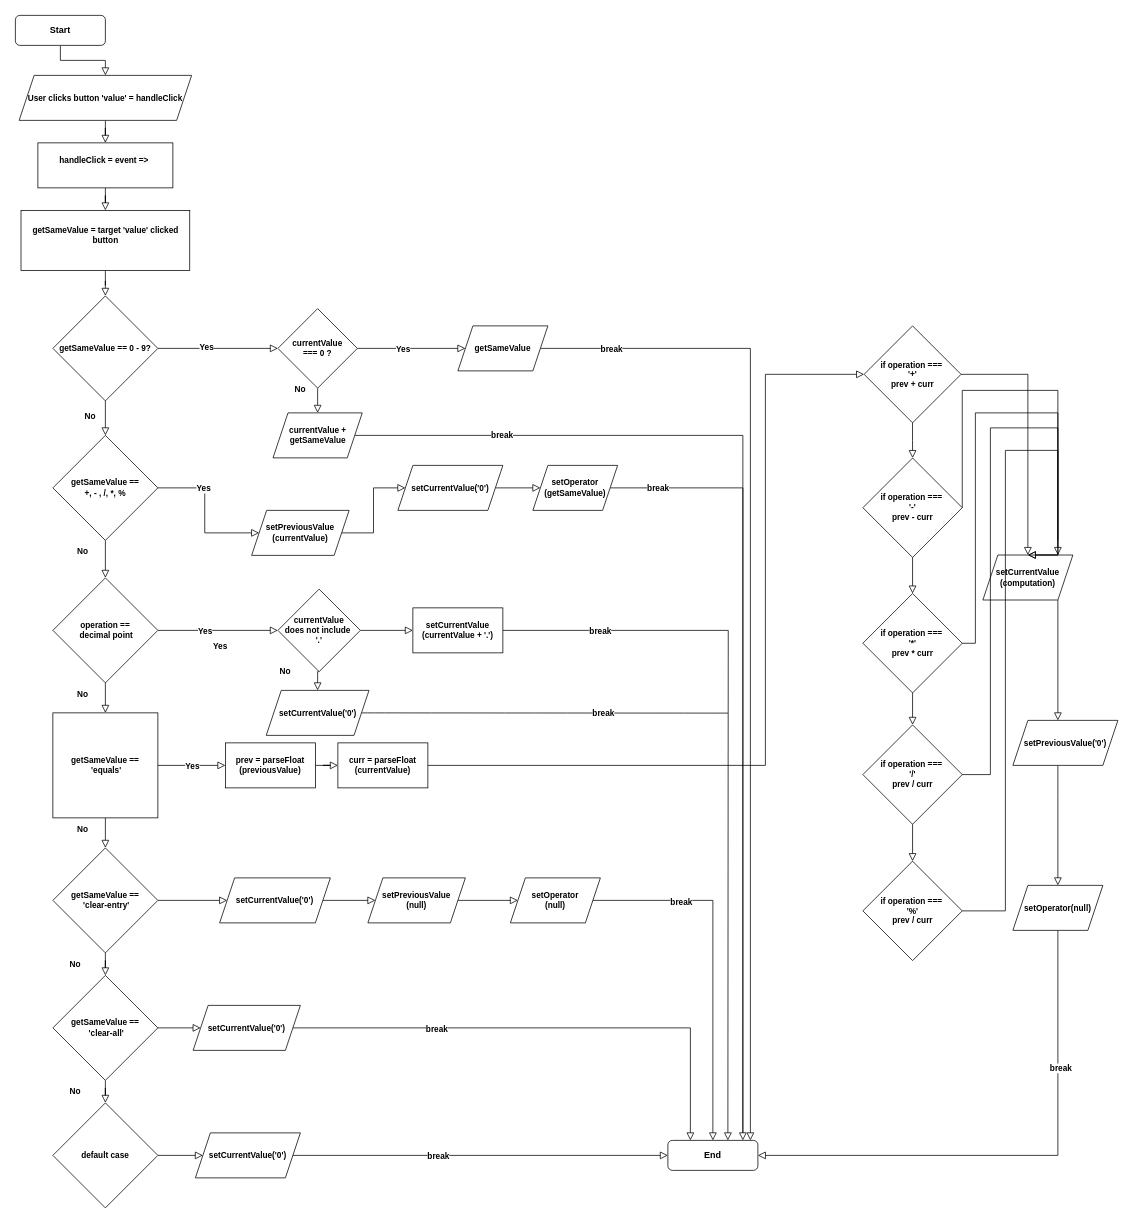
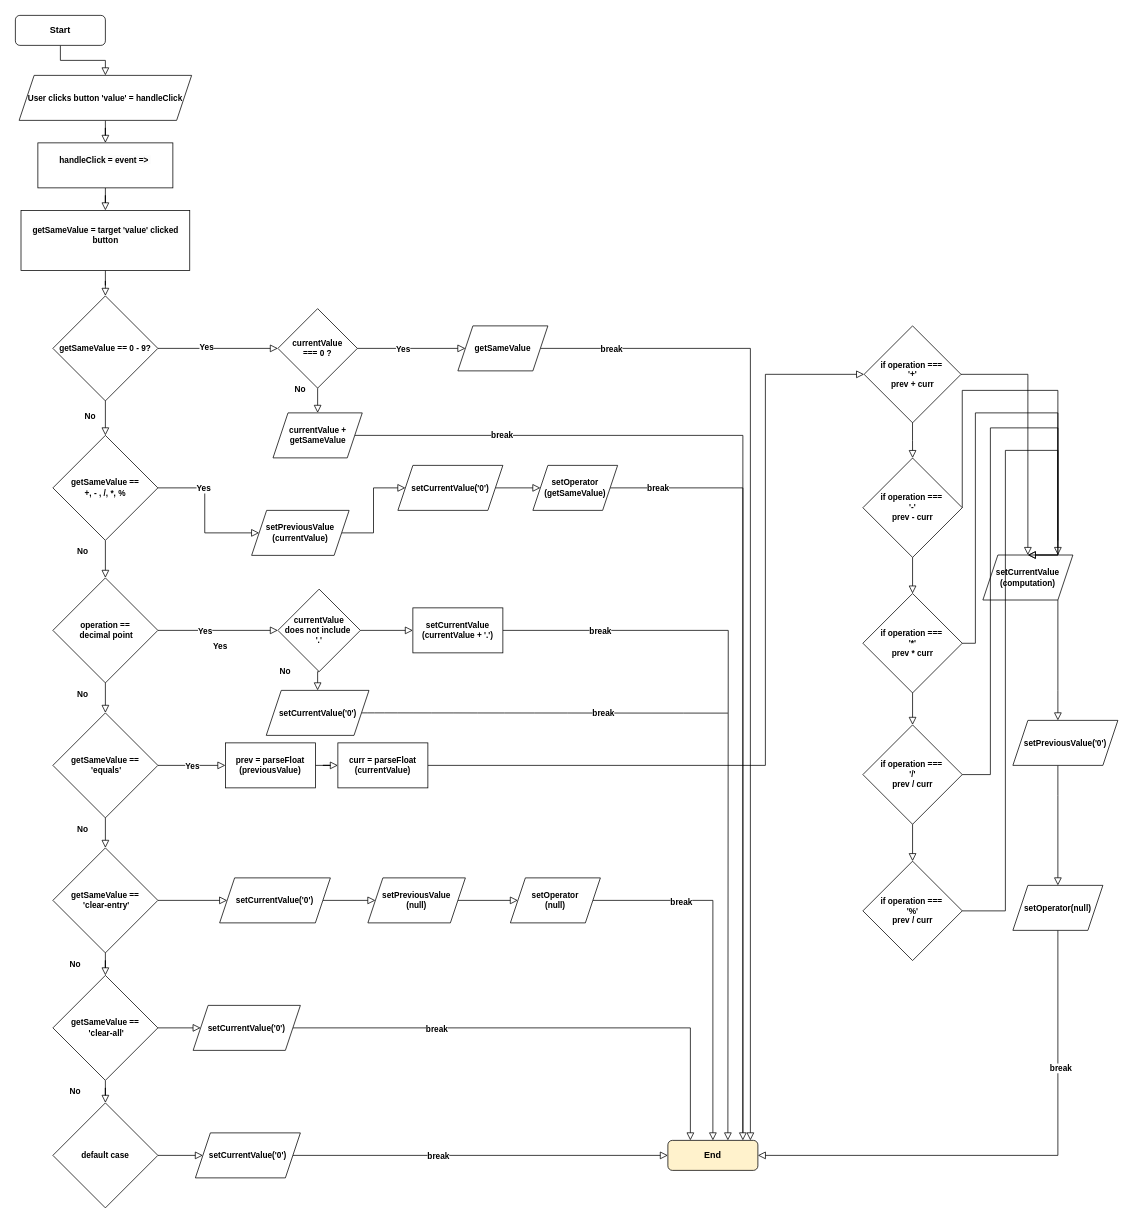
(105, 765) -> (105, 765)
(713, 1155) -> (713, 1155)
